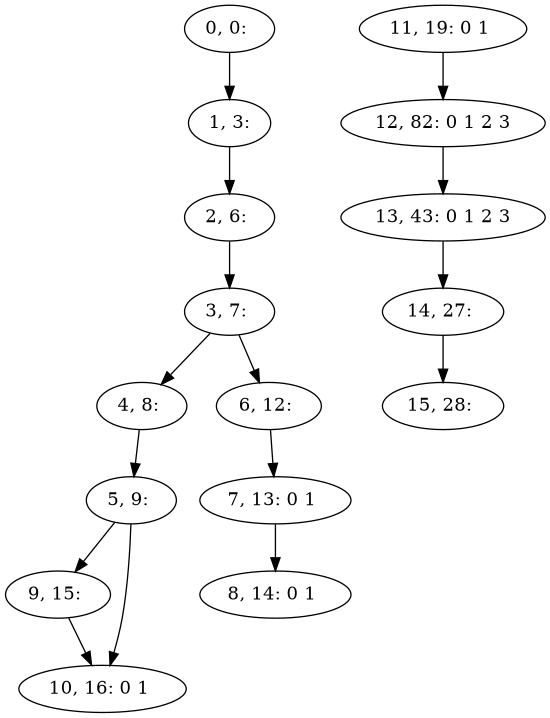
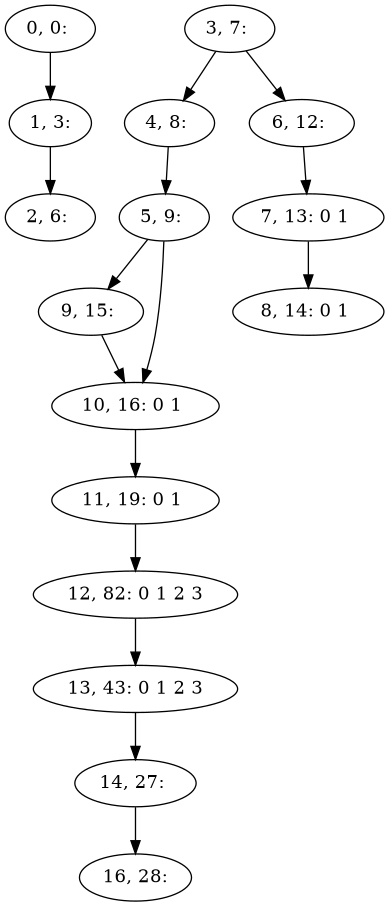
(230, 258) -> none
(443, 406) -> (135, 878)
none -> (135, 447)
